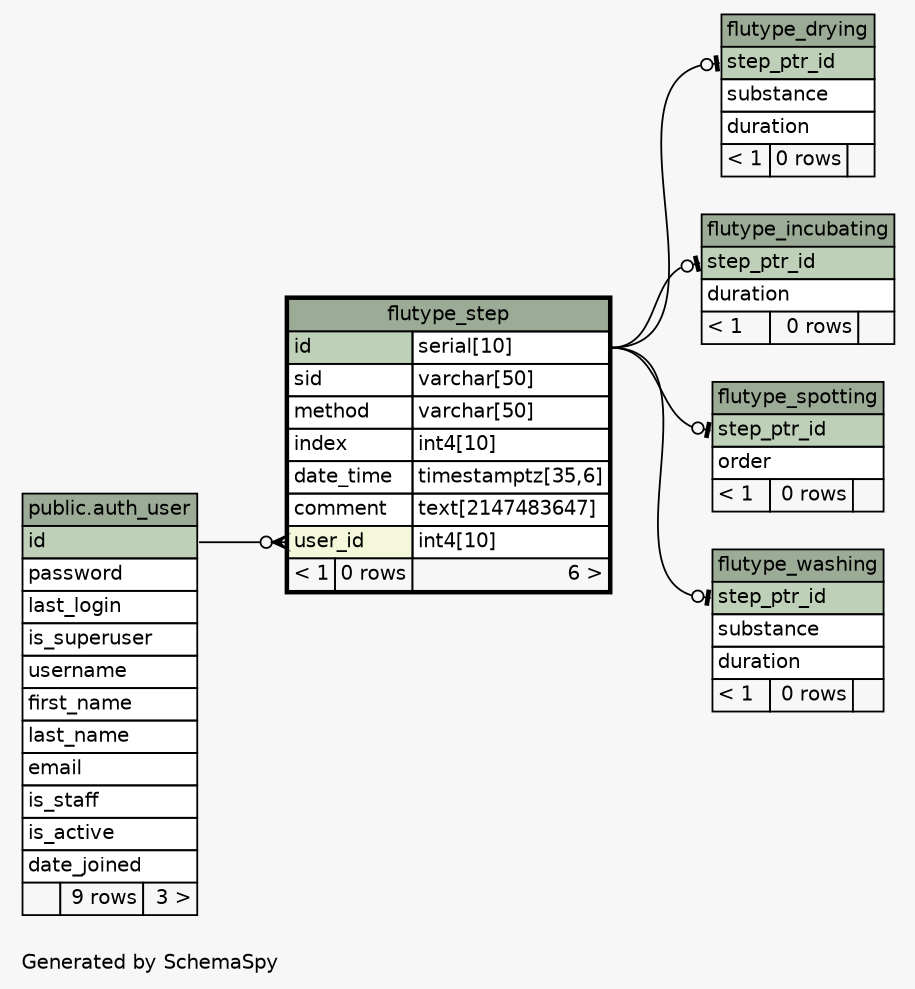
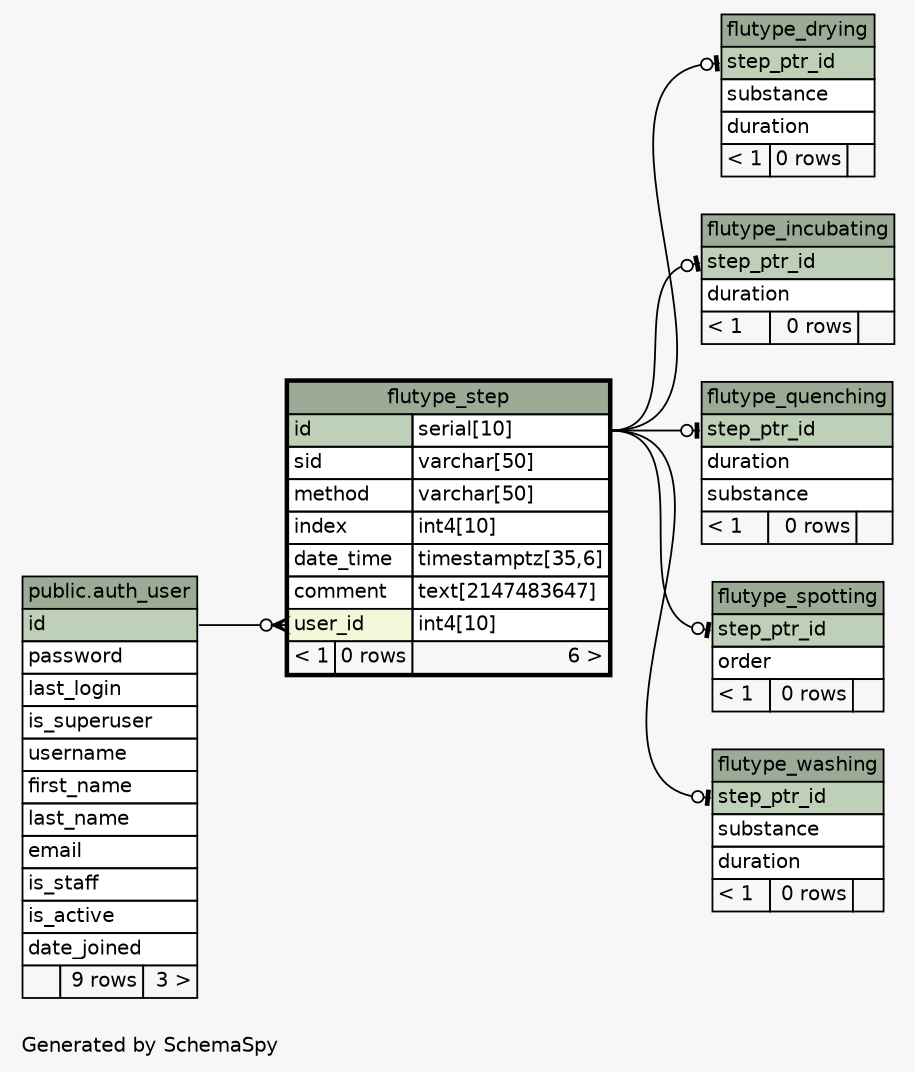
none -> (797, 463)
